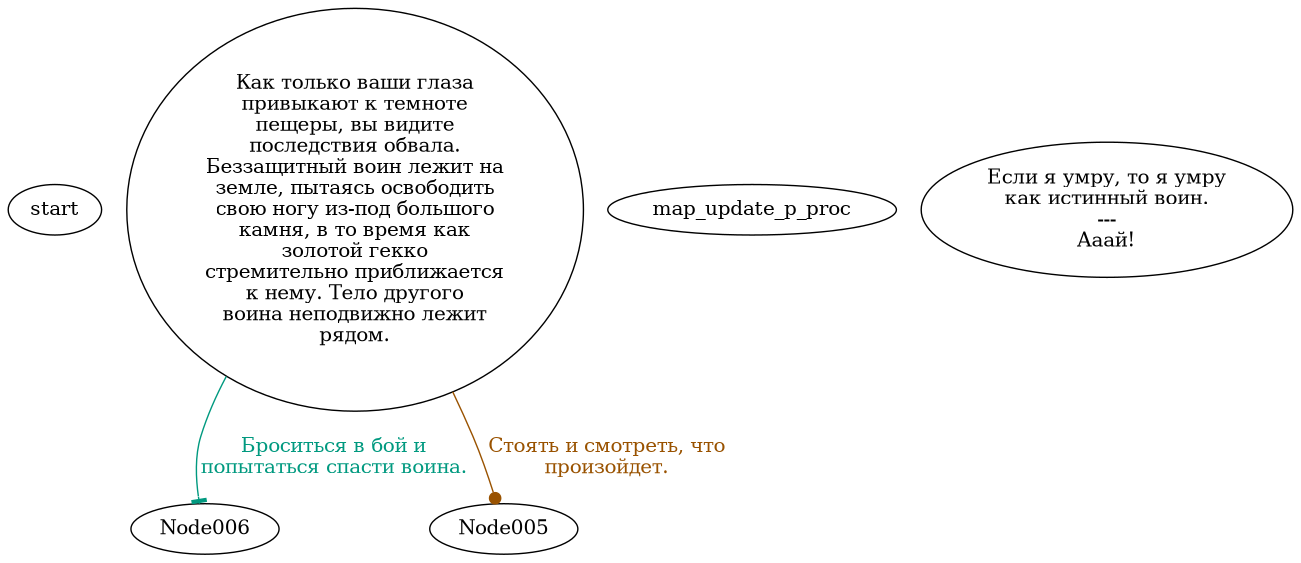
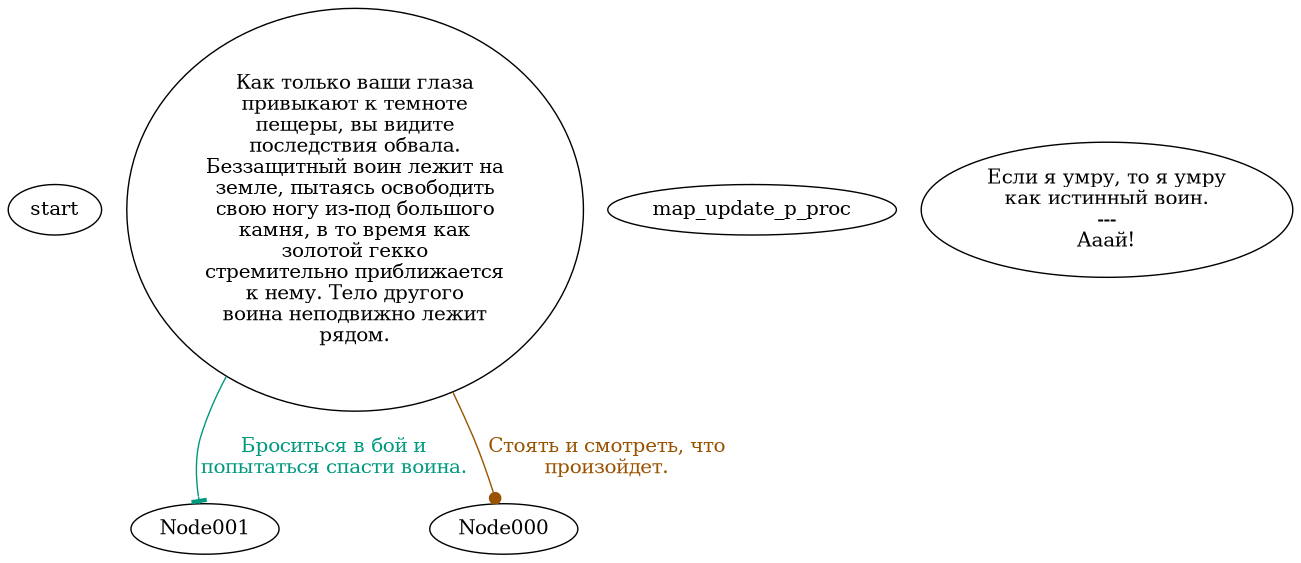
(205, 529) -> (205, 529)
(504, 529) -> (504, 529)
